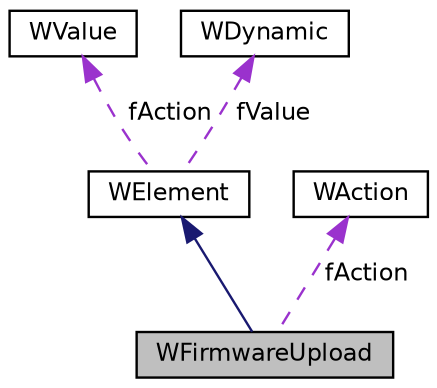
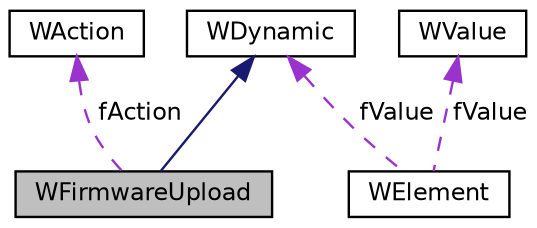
(167, 114) -> (487, 114)
(223, 285) -> (199, 124)
